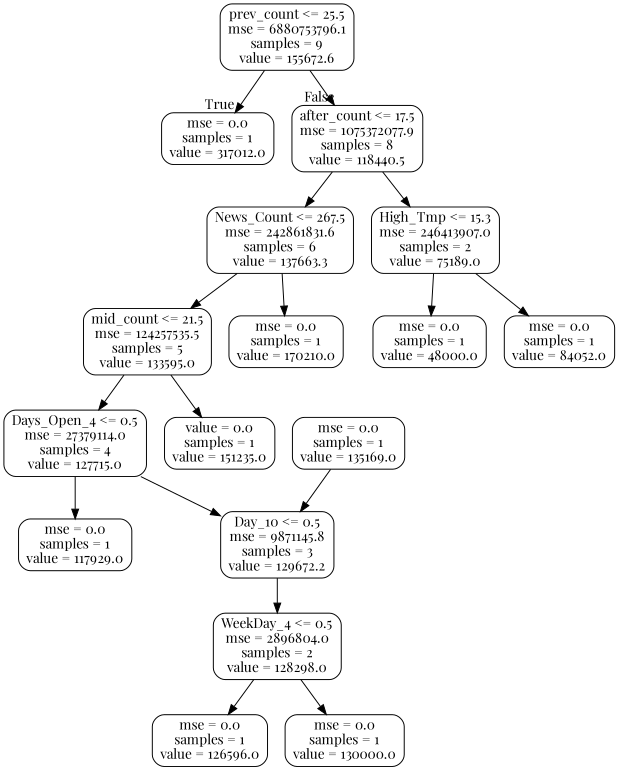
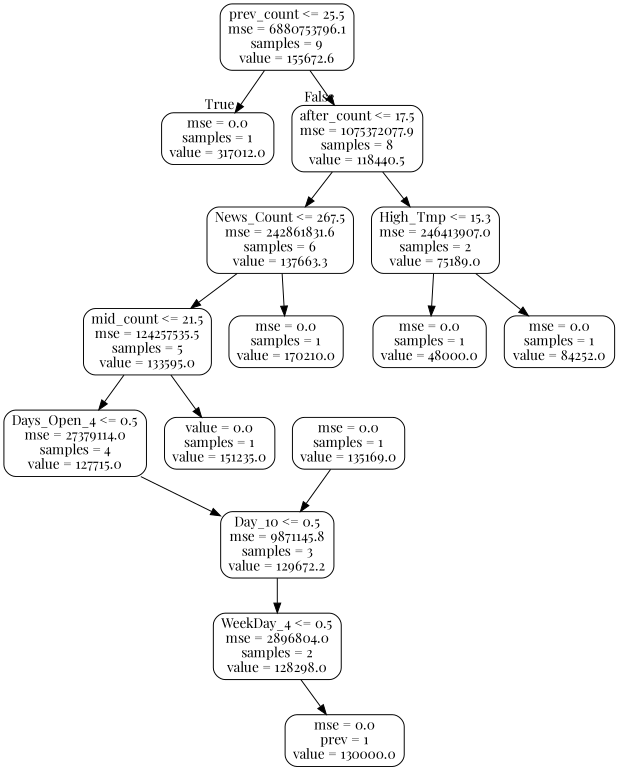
(559, 342) -> (559, 342)
(75, 545) -> none
(210, 741) -> none
(345, 741) -> (345, 741)
